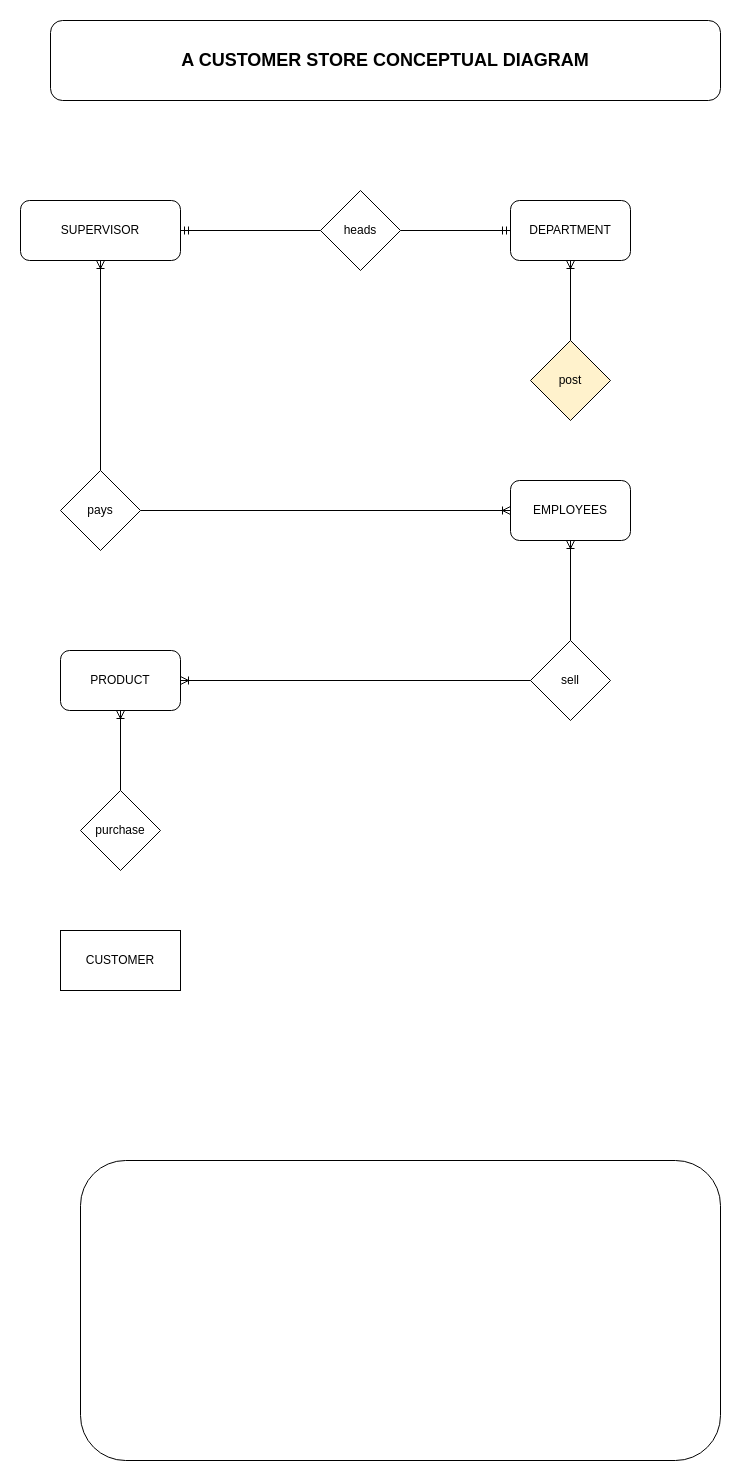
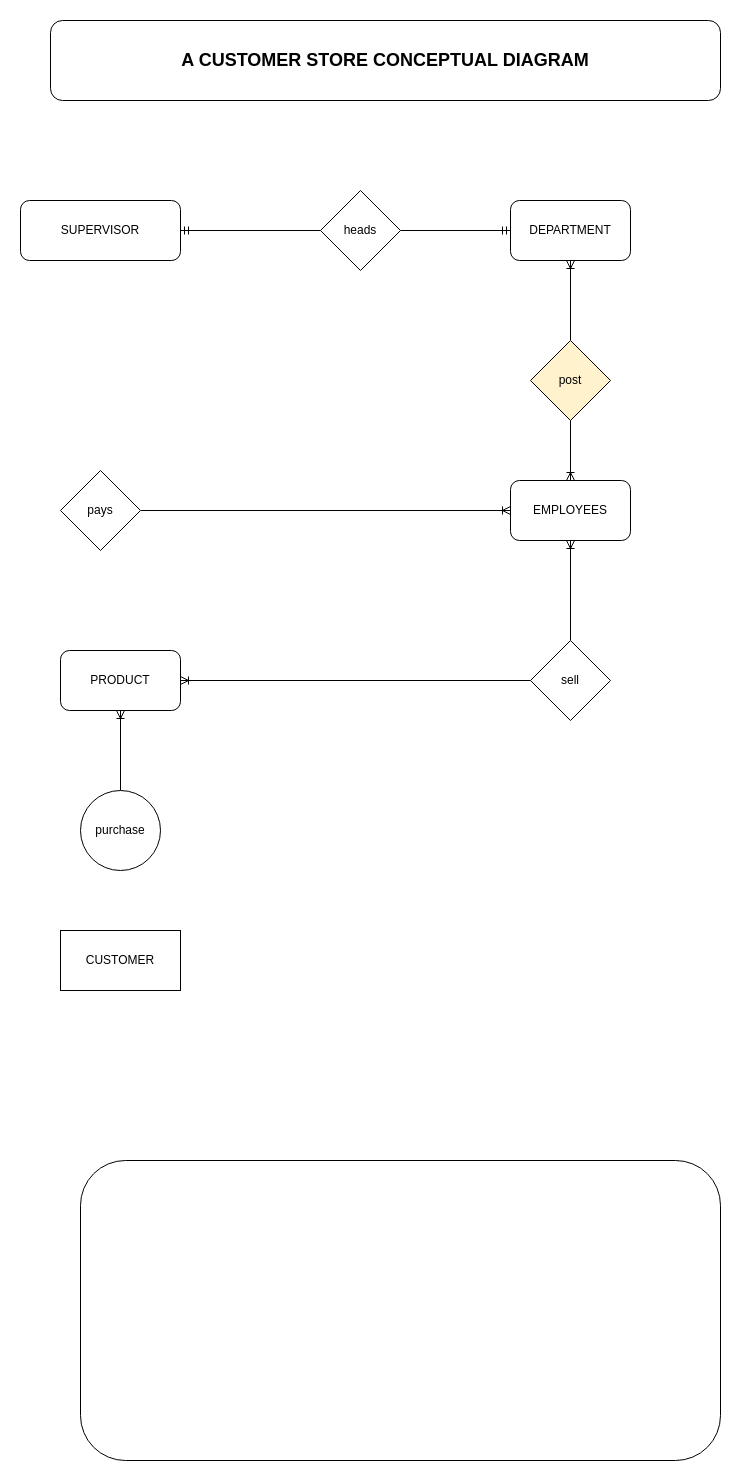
(101, 366) -> none
none -> (571, 451)
(121, 831) -> (121, 831)
